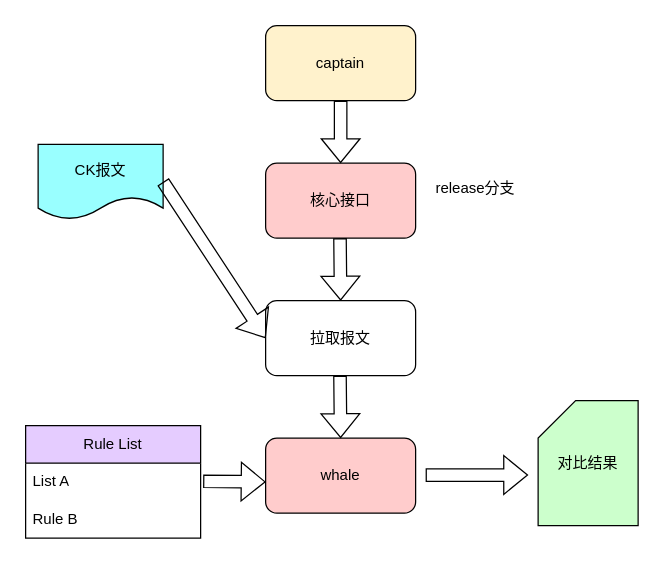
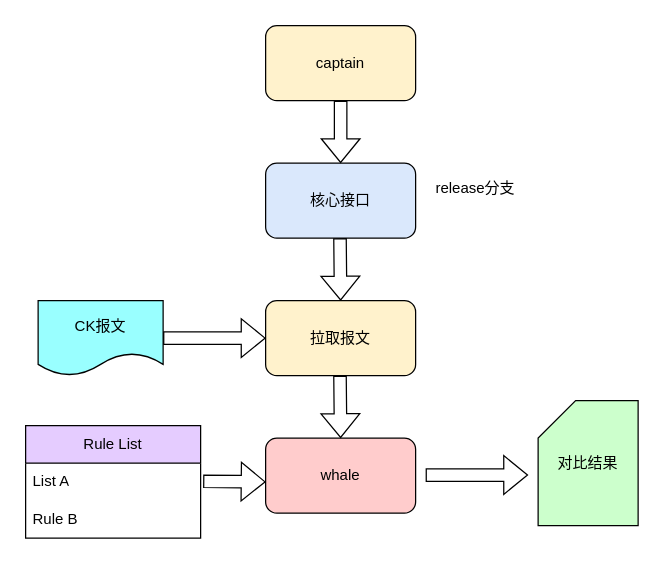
(101, 182) -> (101, 338)
(341, 201) -> (341, 201)
(341, 338) -> (341, 338)
